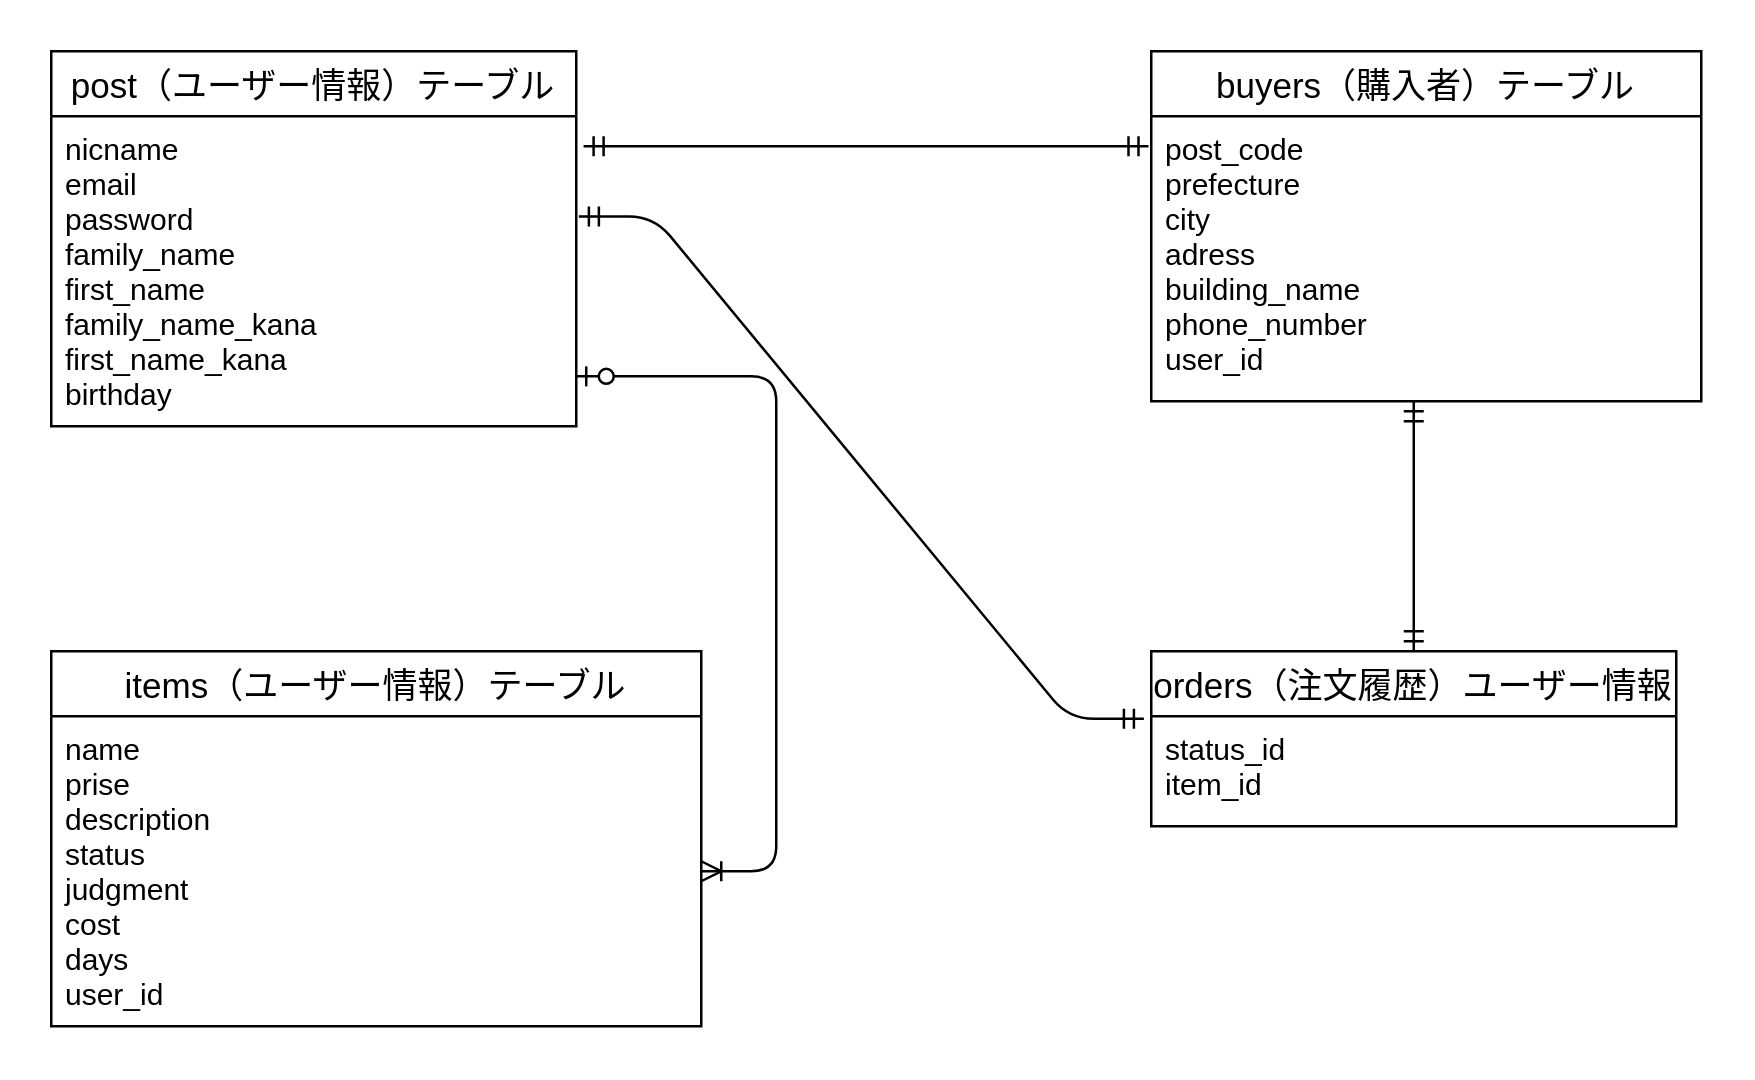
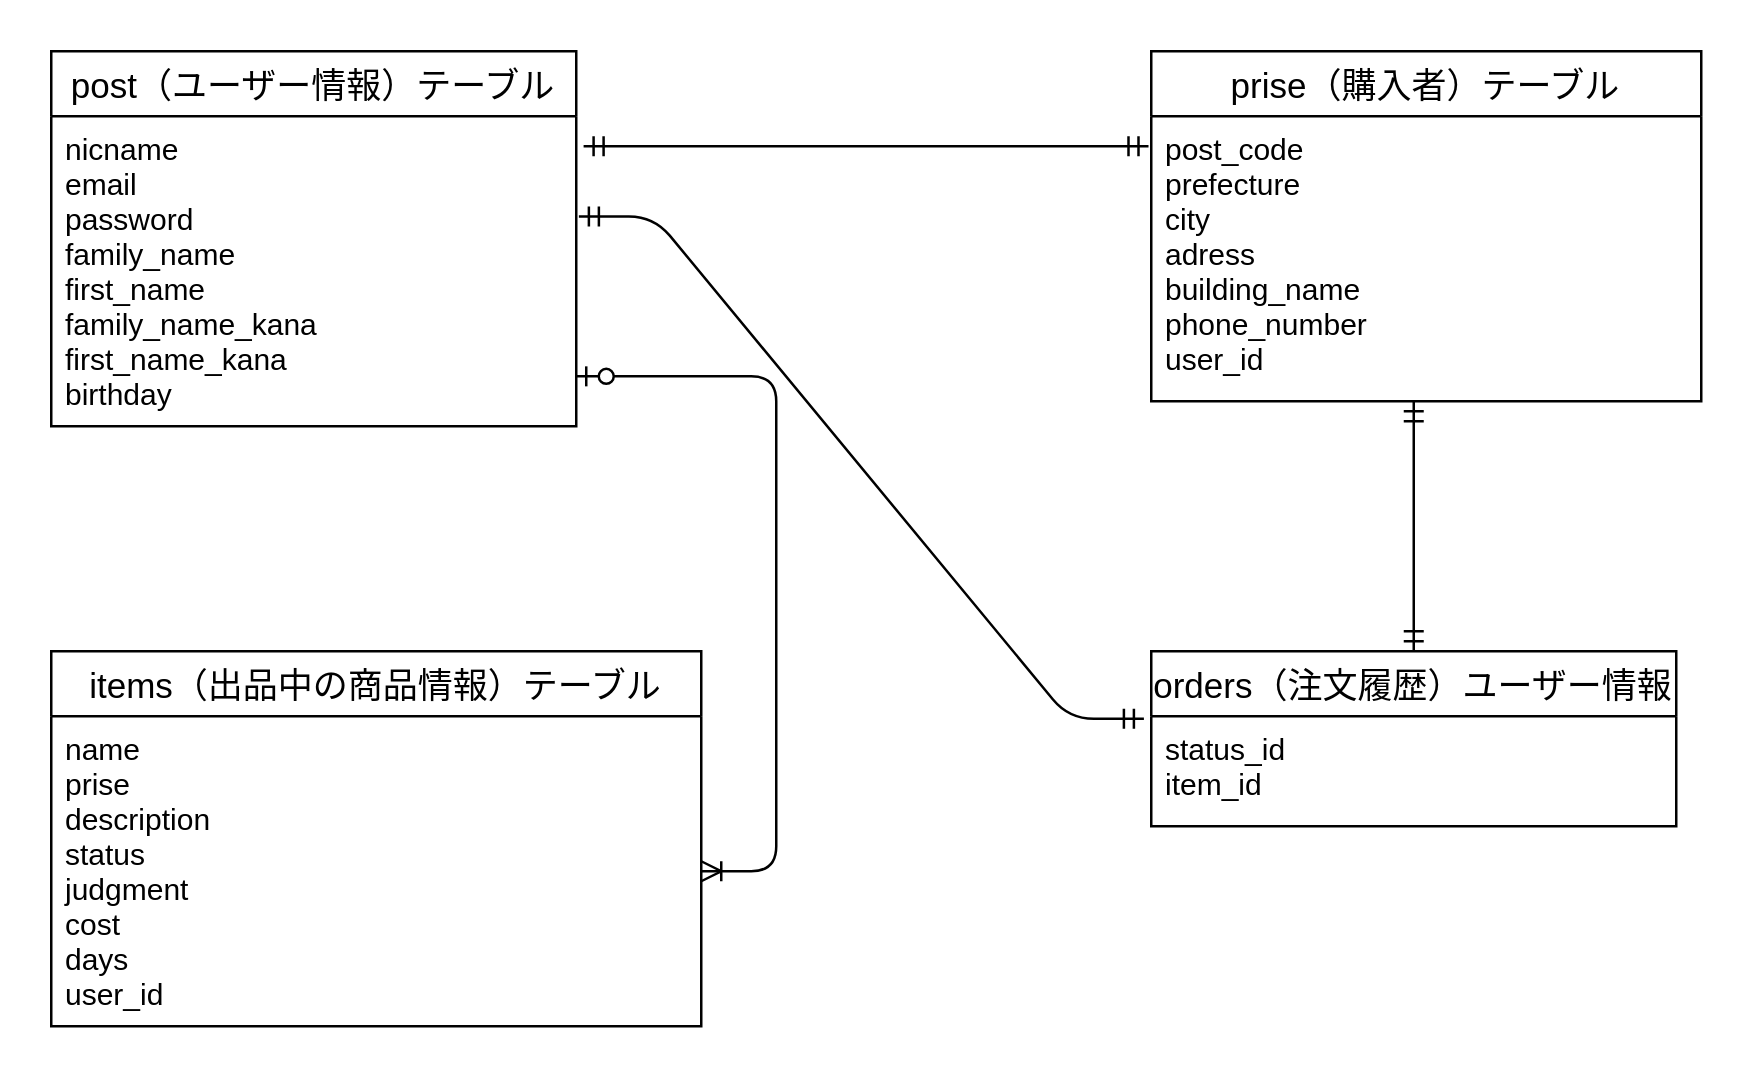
(1425, 86) -> (1425, 86)
(375, 686) -> (375, 686)
